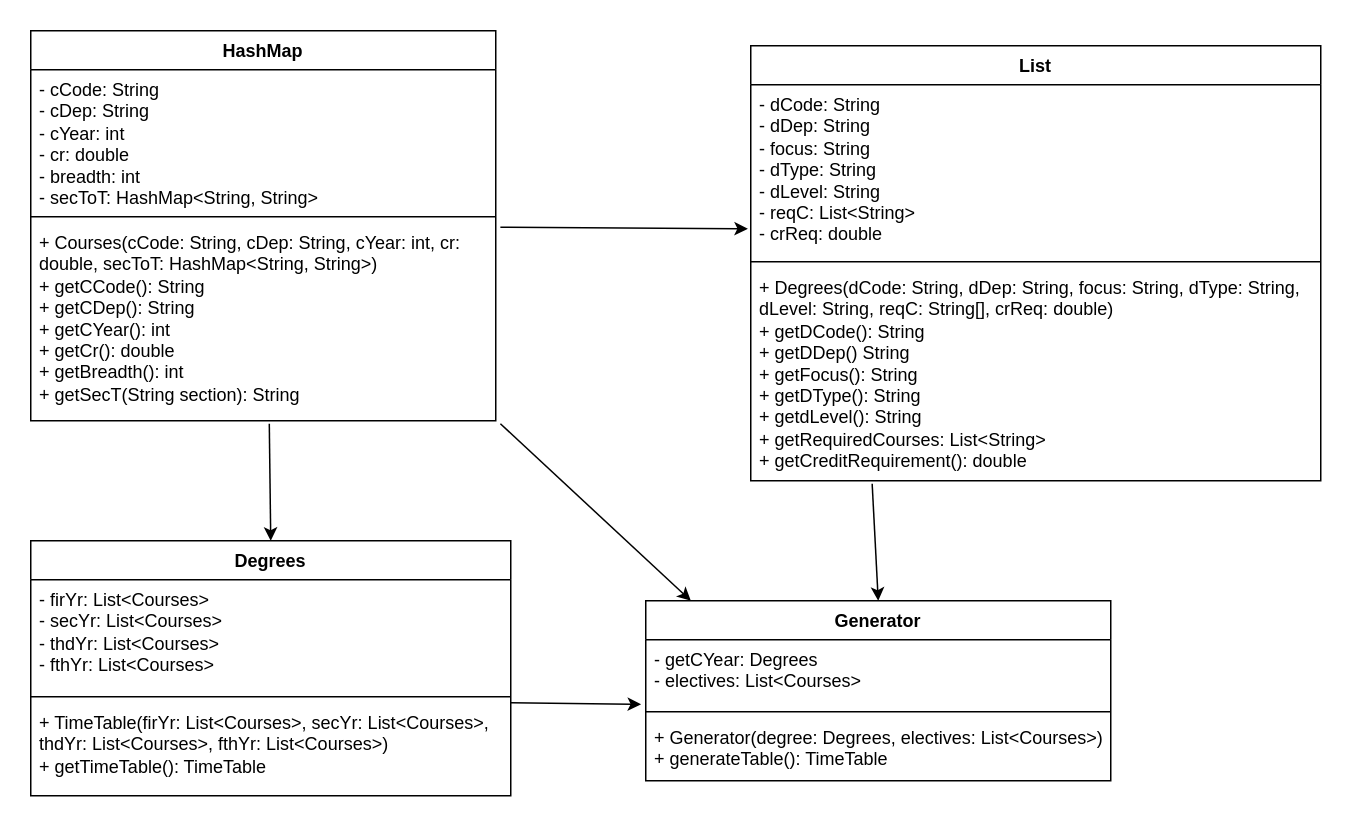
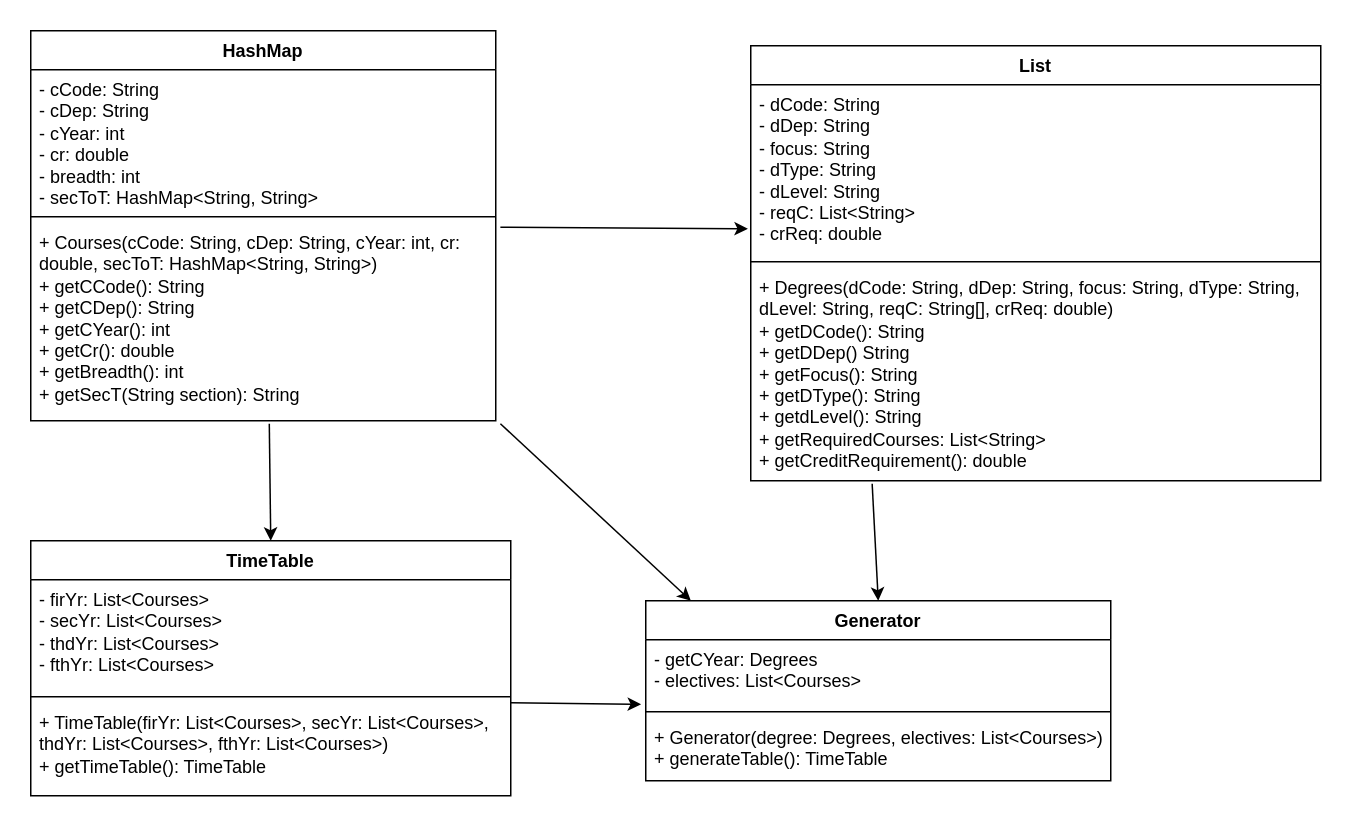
(271, 562) -> (271, 562)
